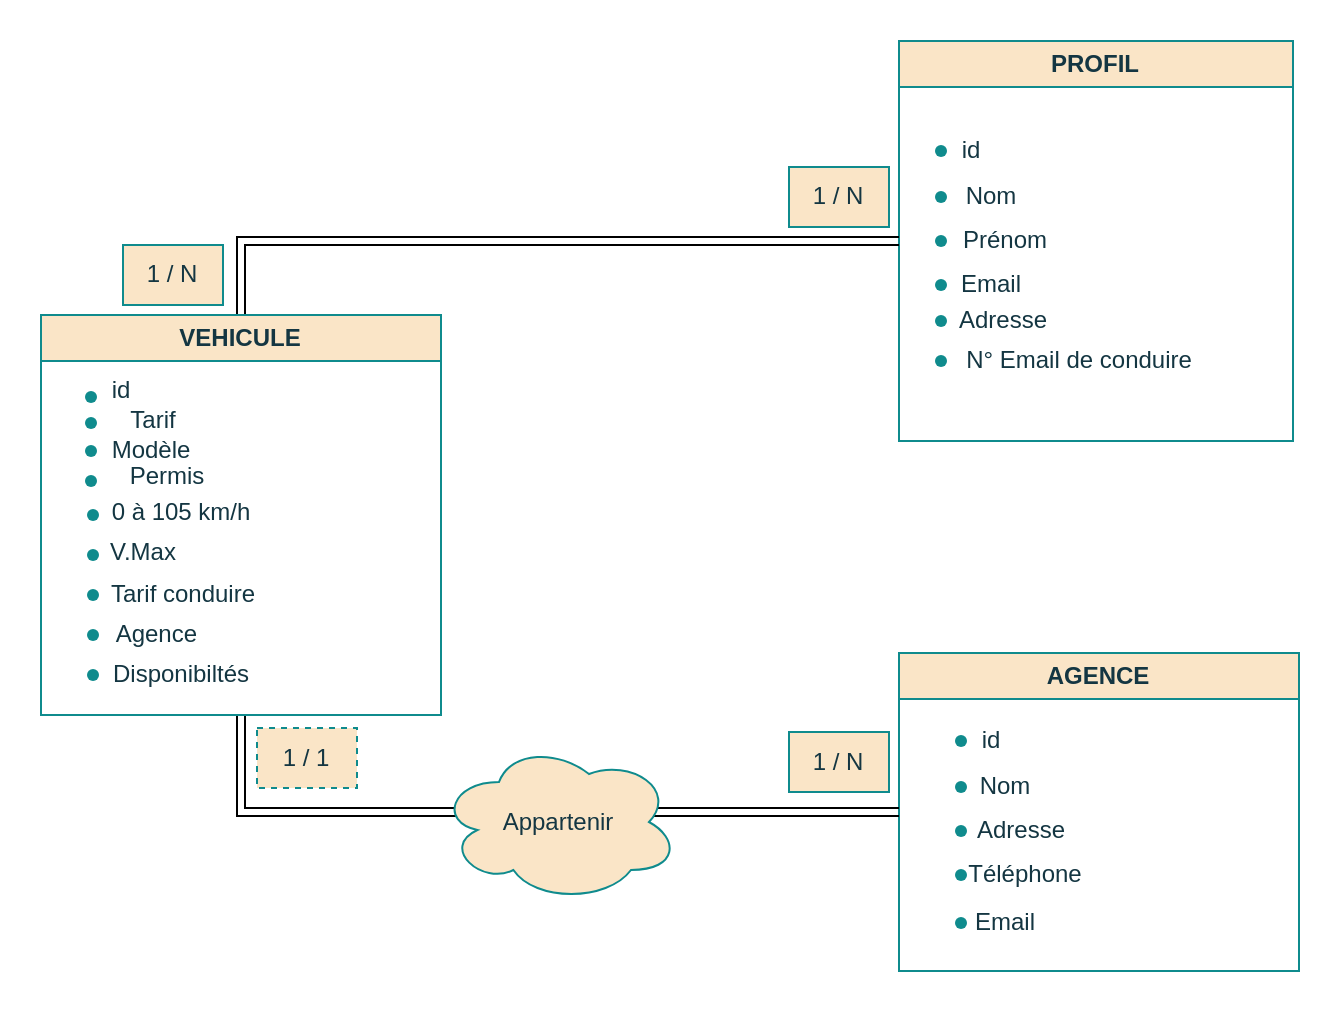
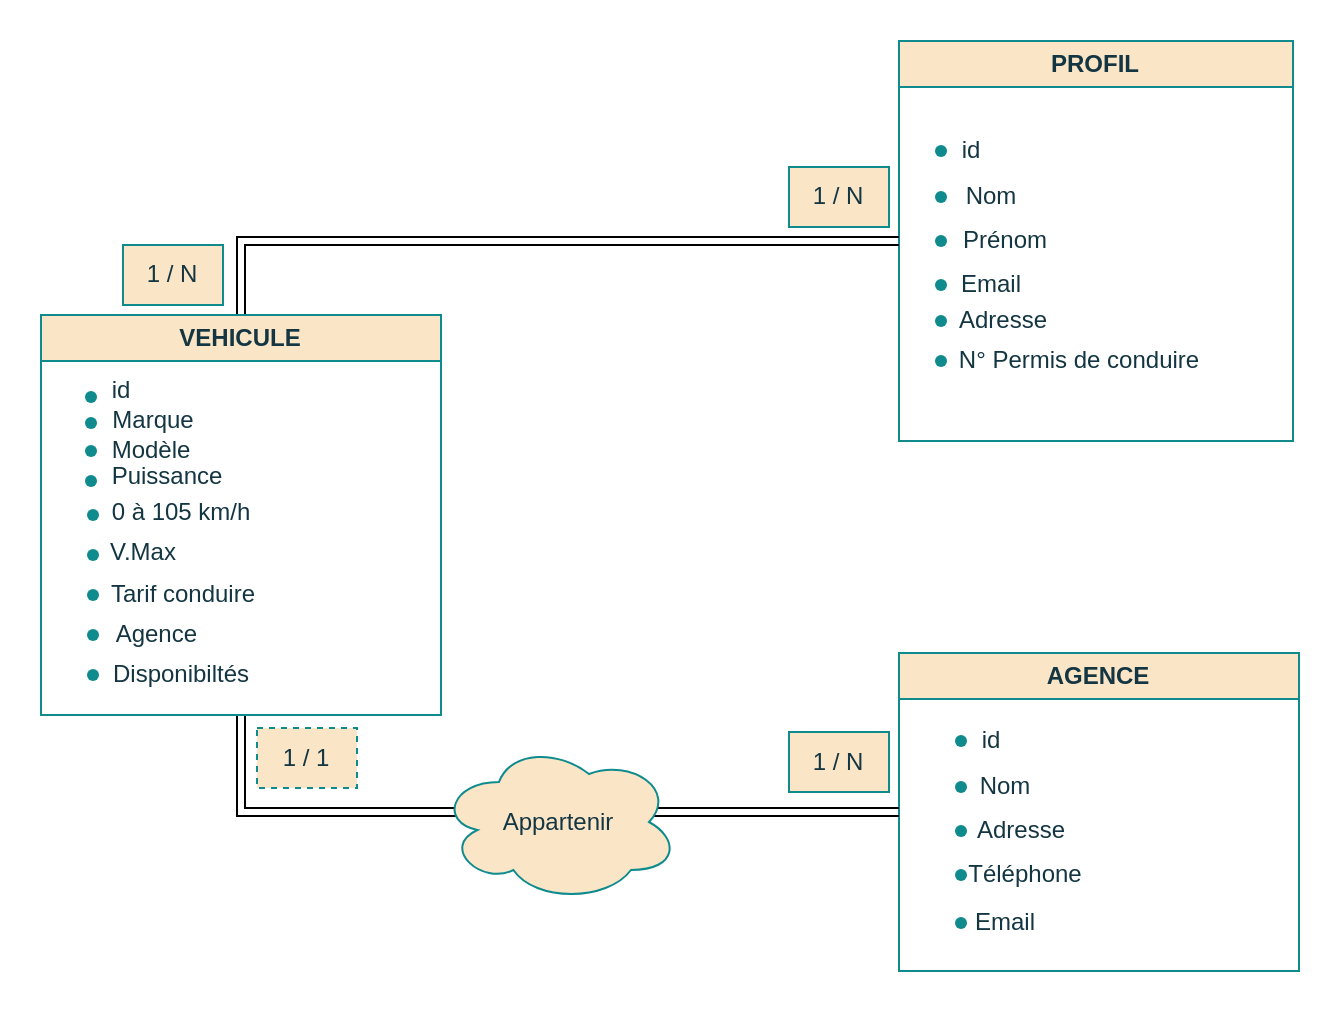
(1080, 361) -> (1080, 361)
(154, 421) -> (154, 421)
(168, 477) -> (168, 477)
